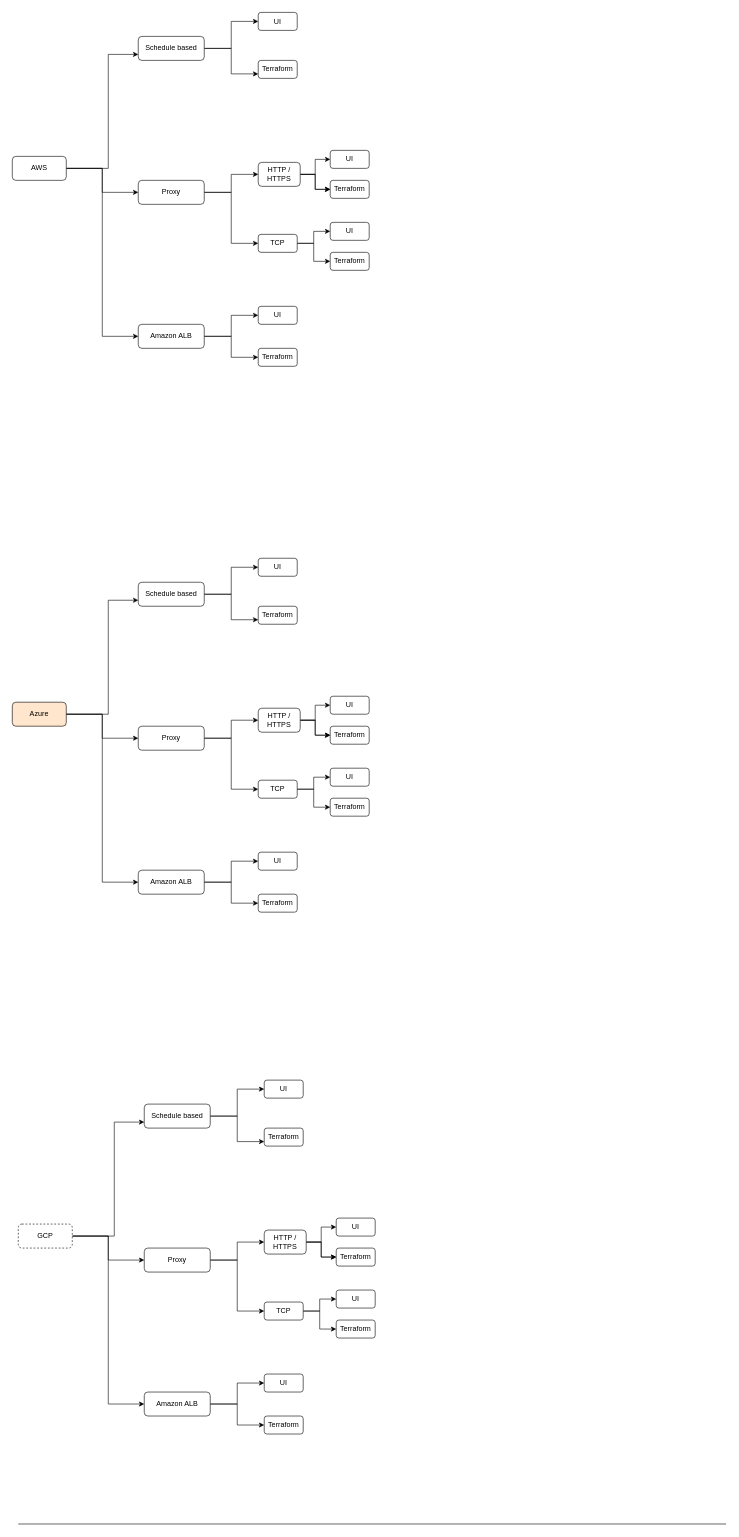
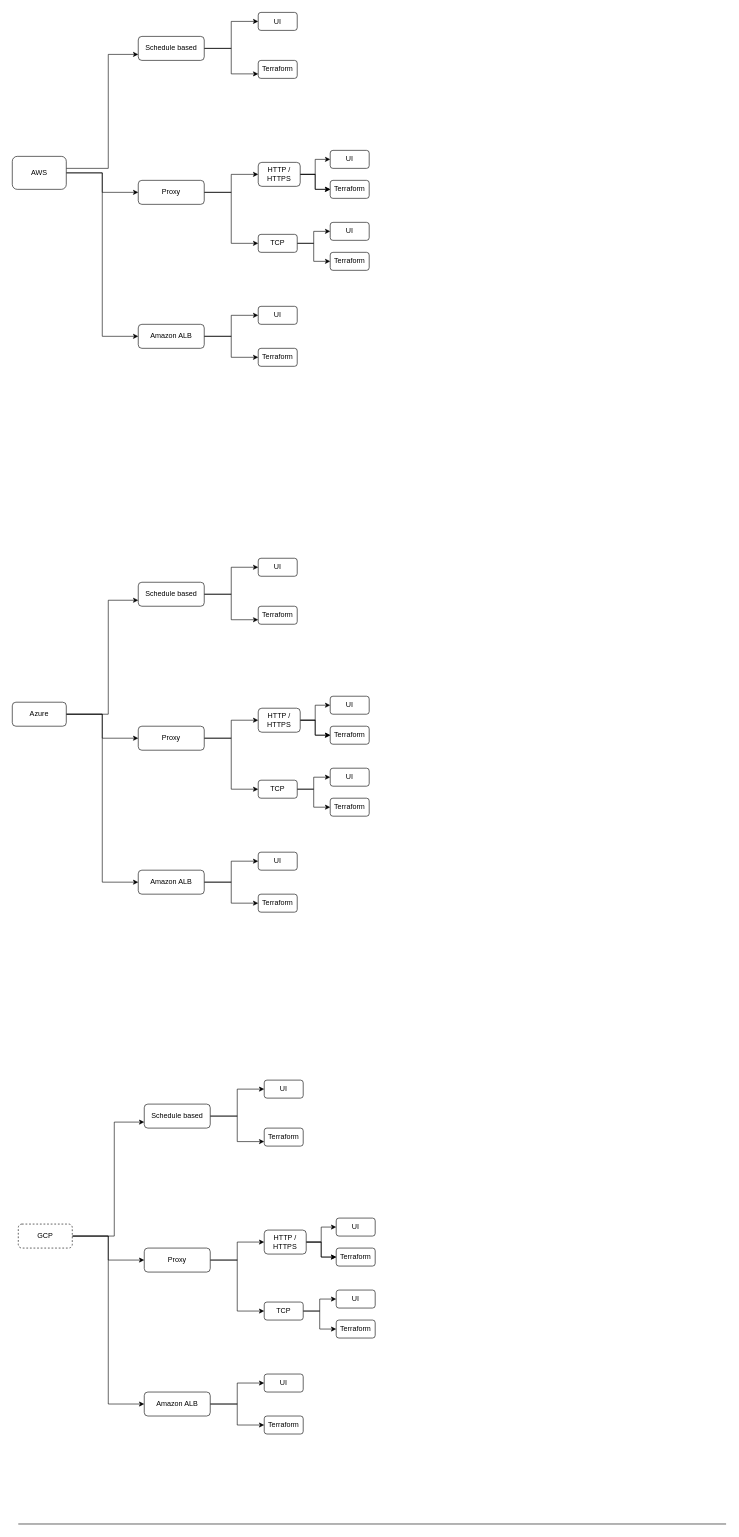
(39, 168) -> (39, 173)
(39, 714) -> (39, 714)
